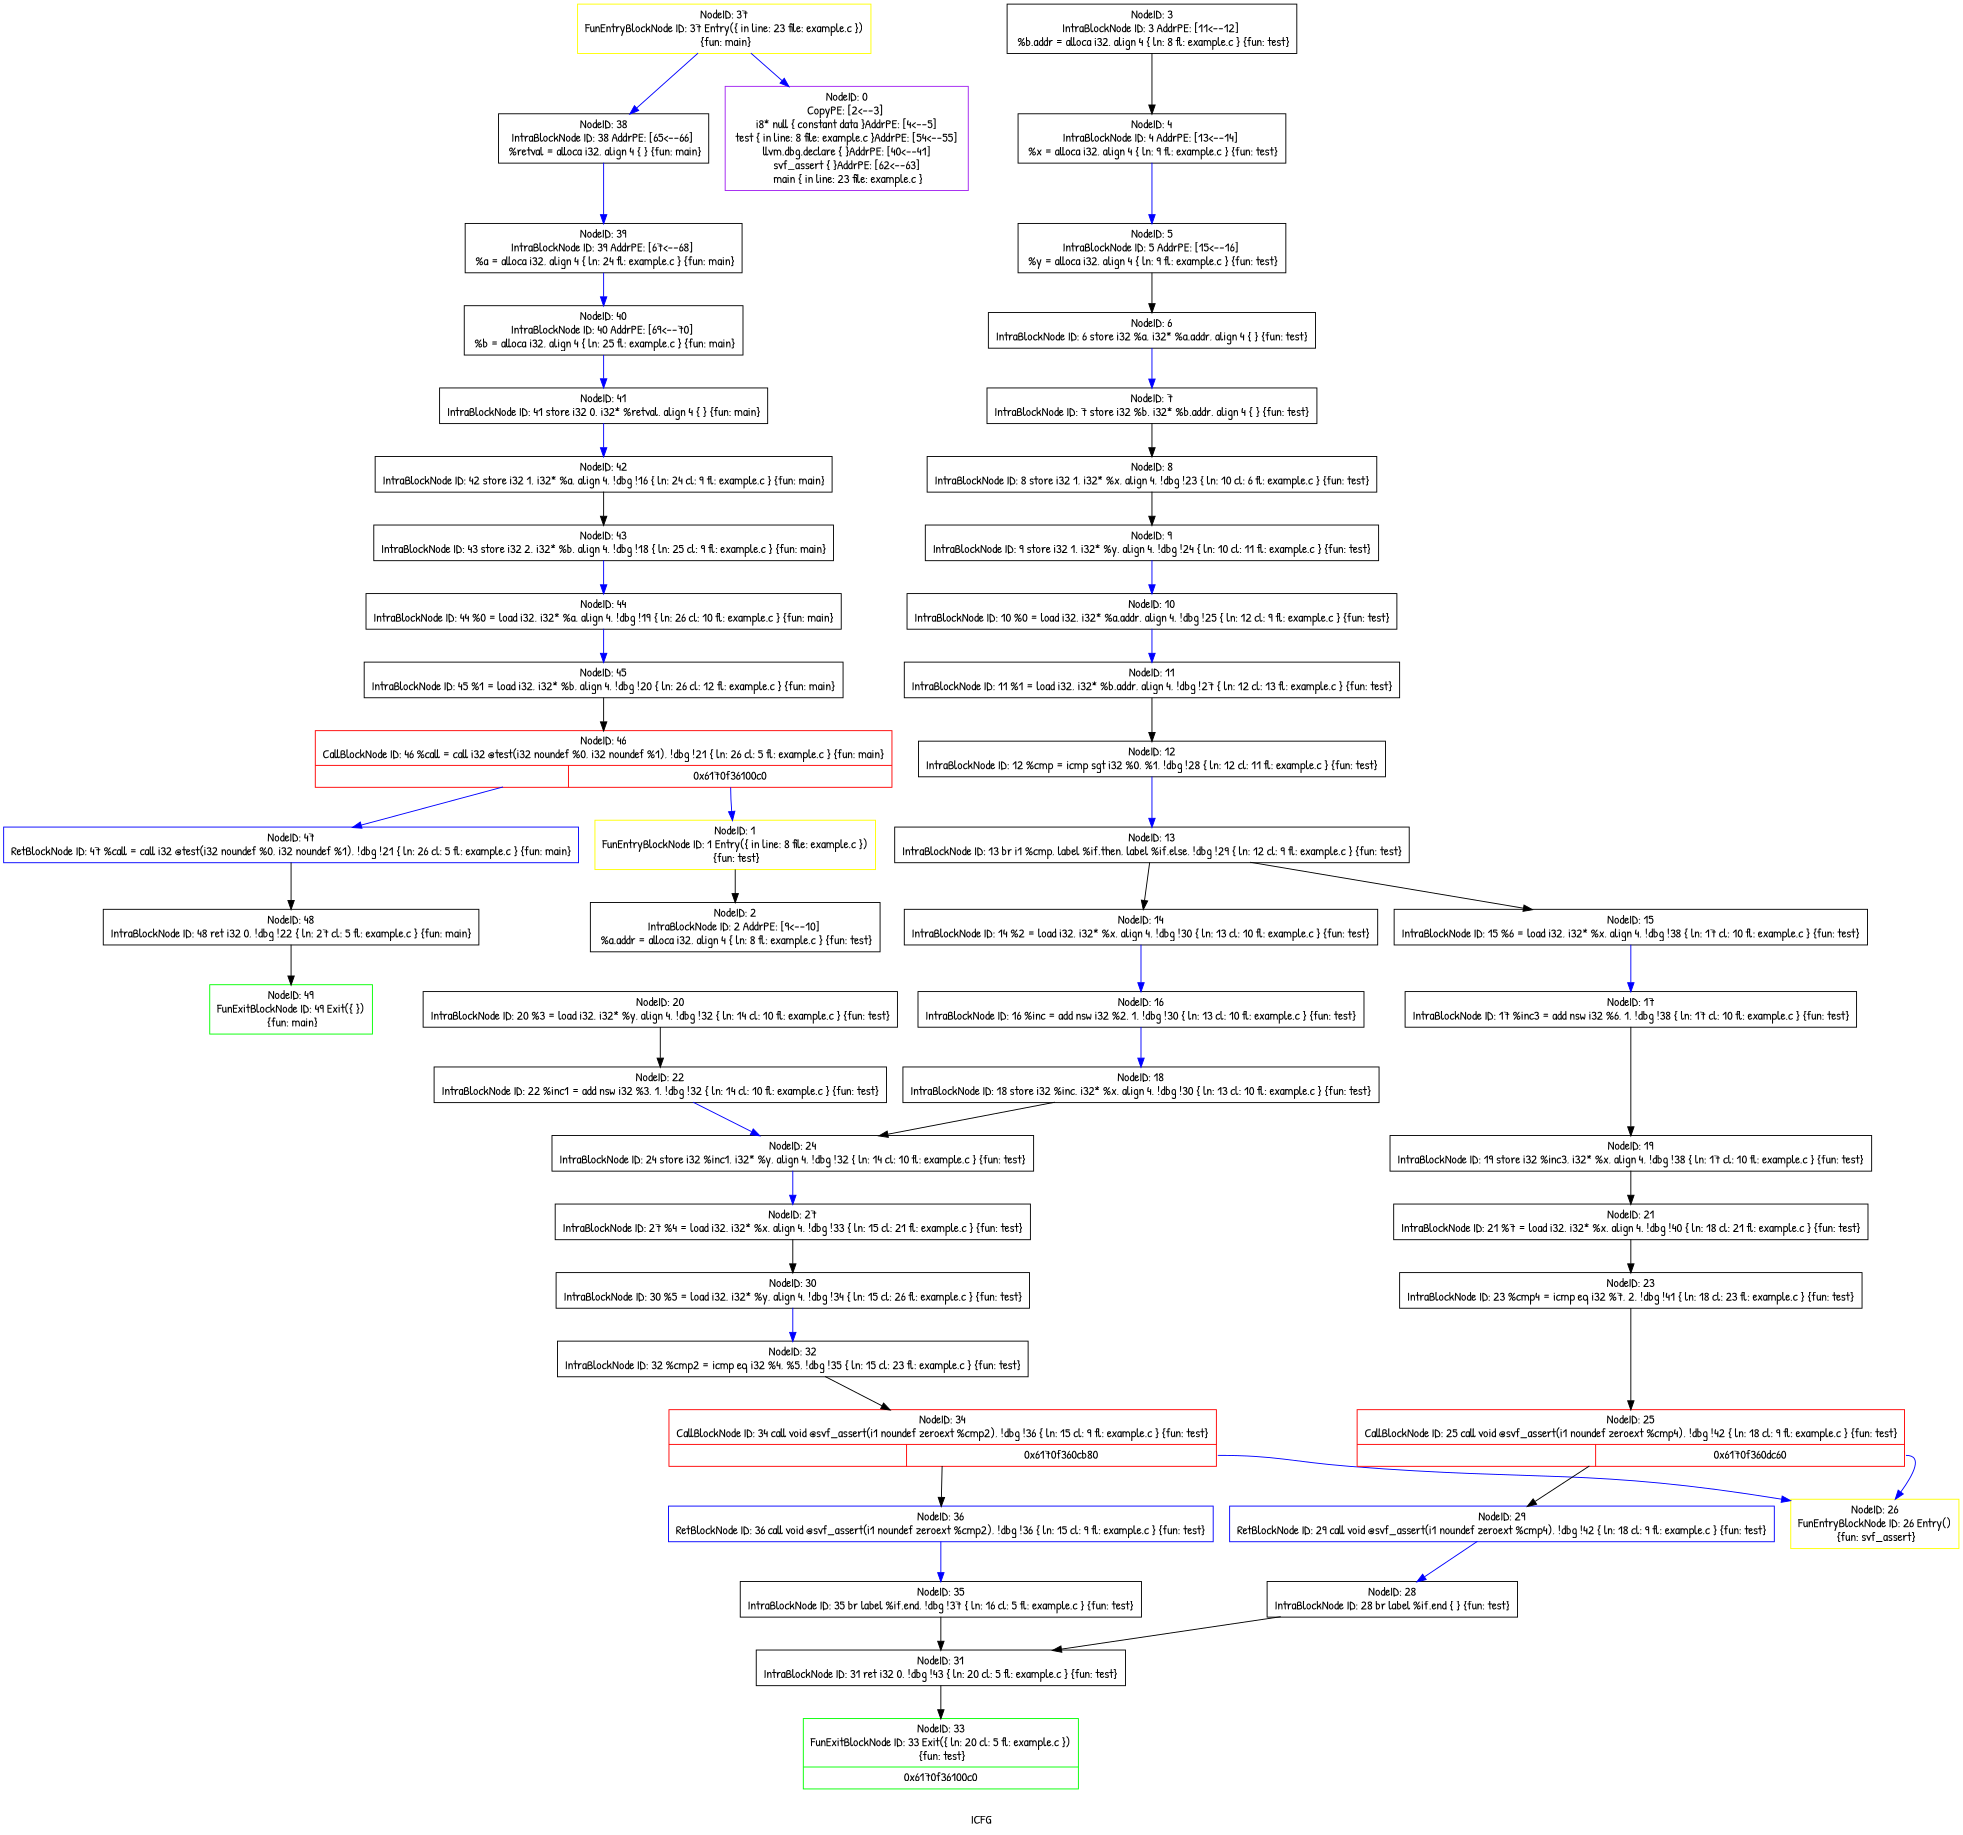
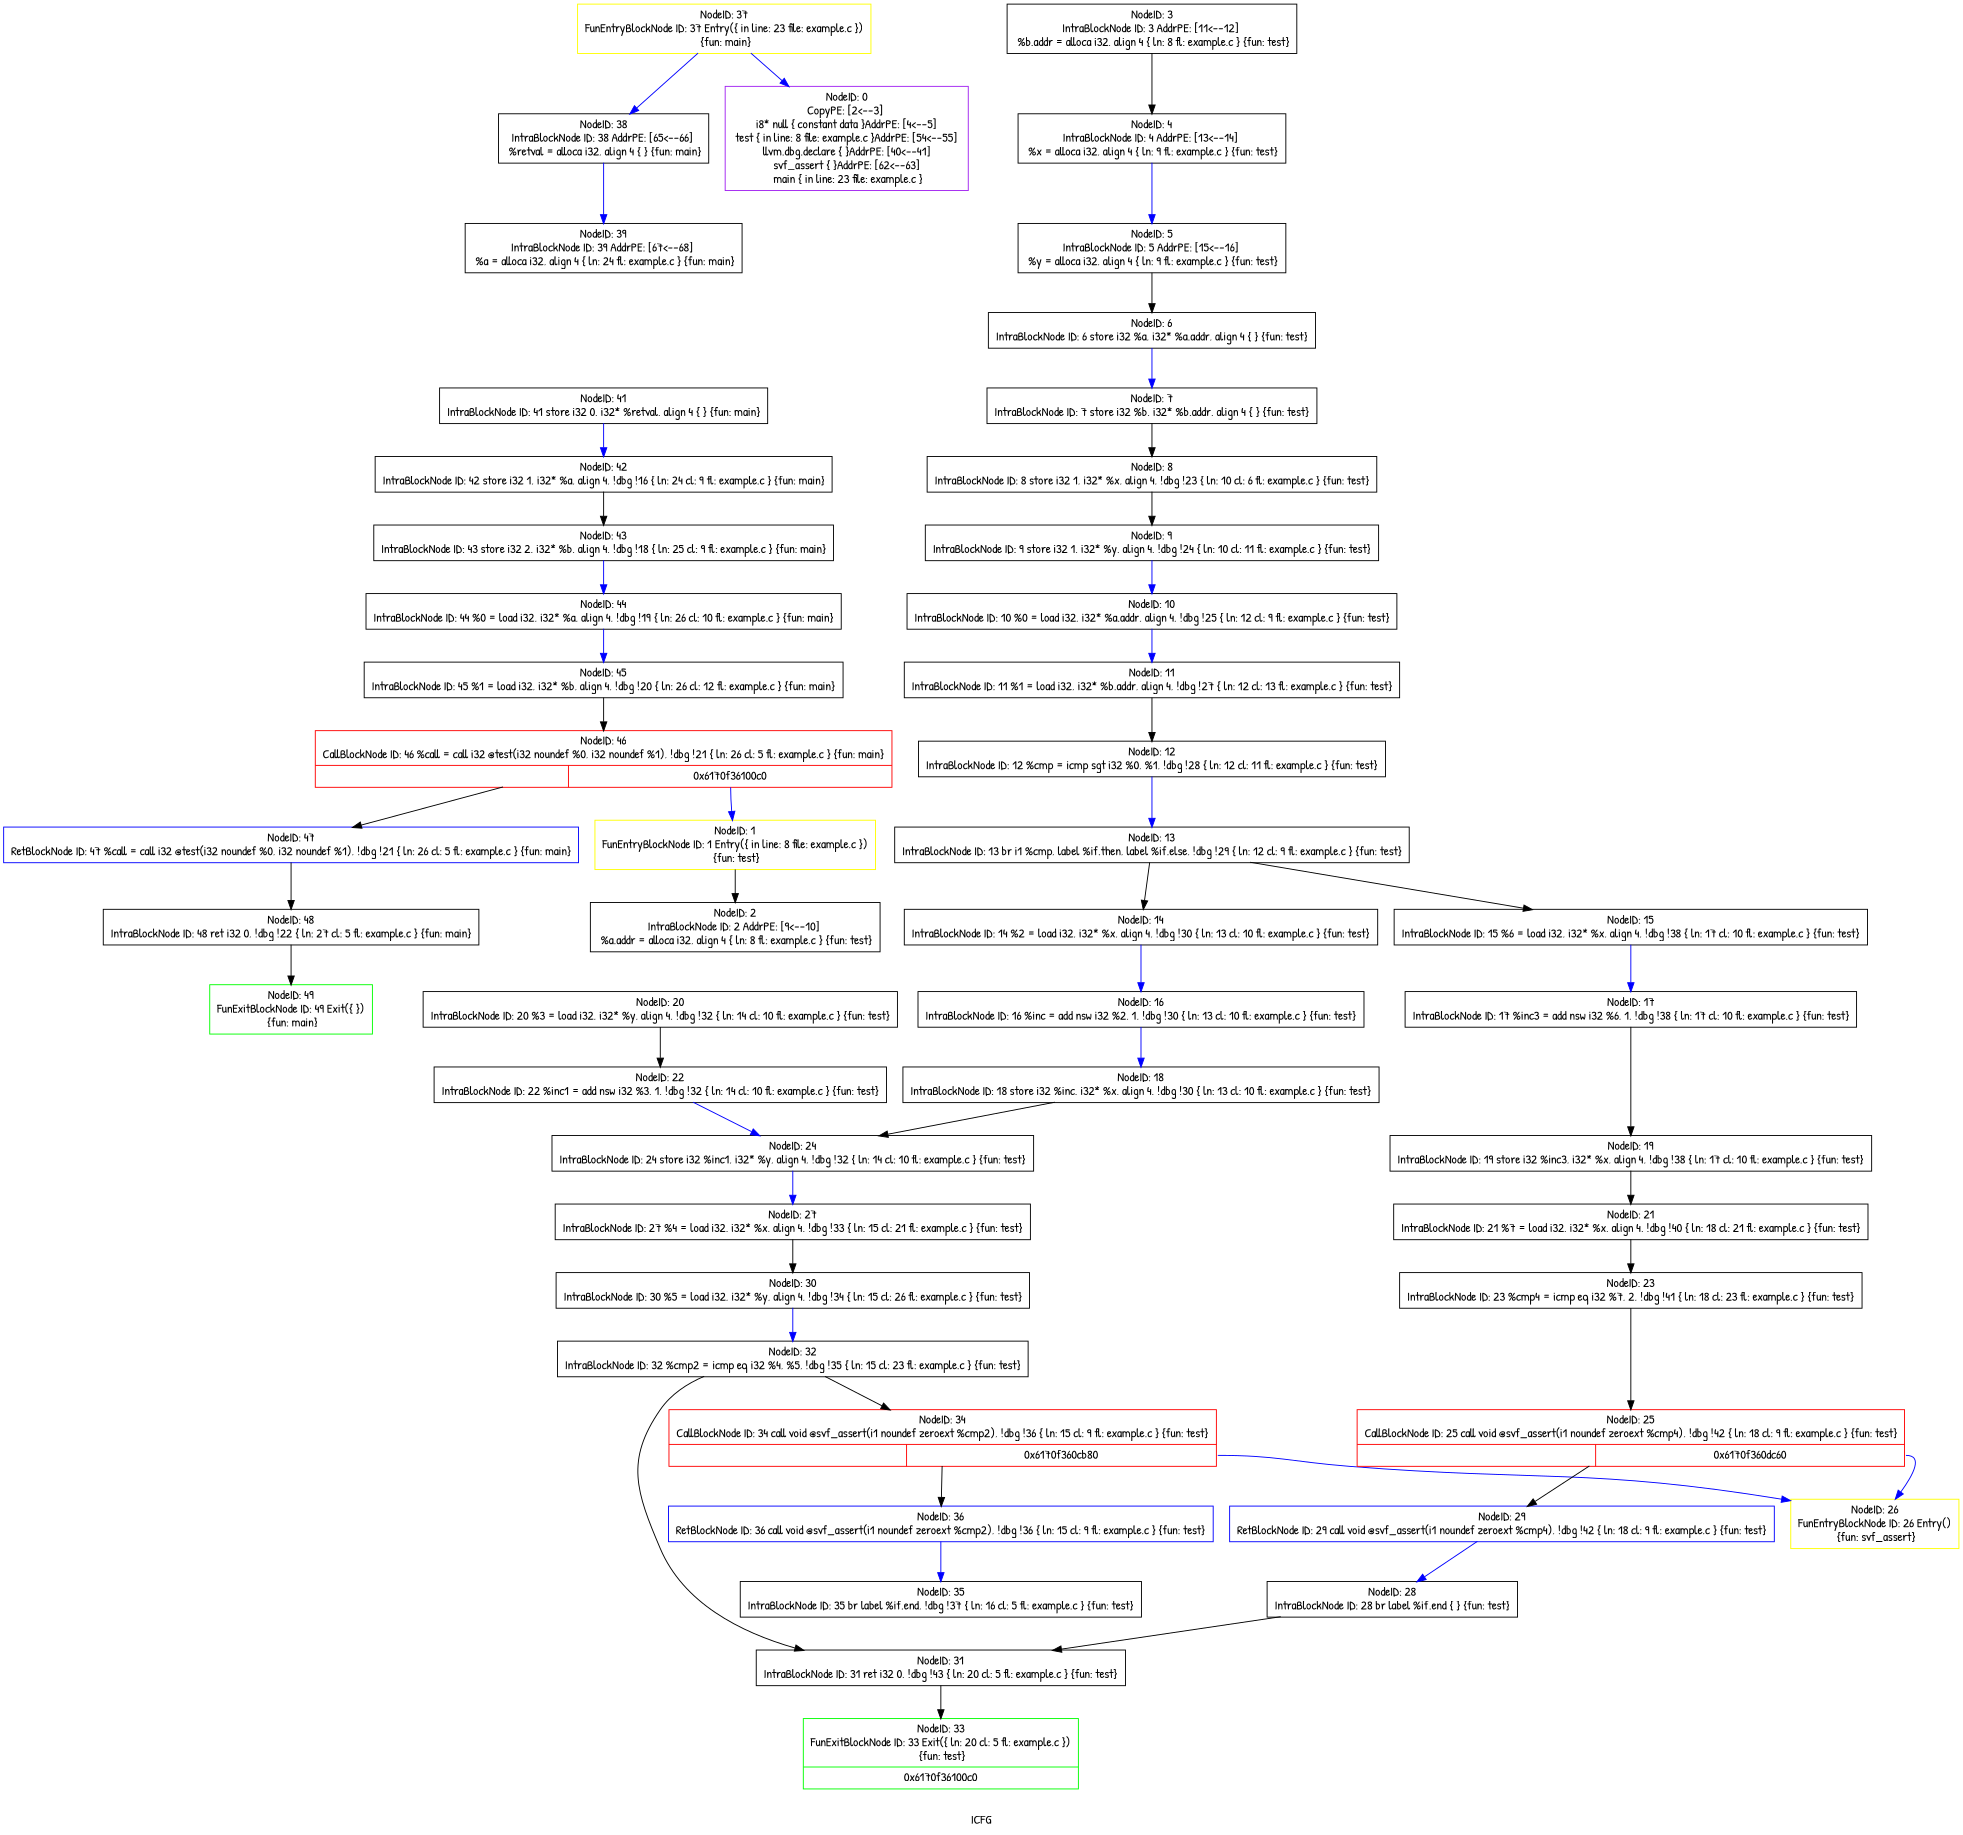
(604, 330) -> none
(432, 806) -> (432, 806)
(941, 1629) -> (654, 1535)
